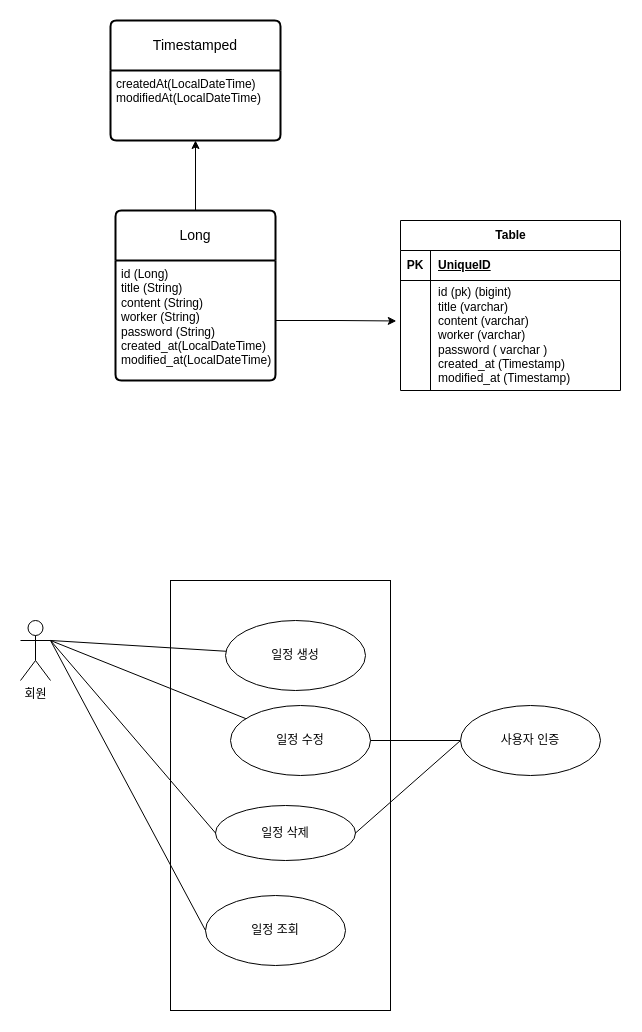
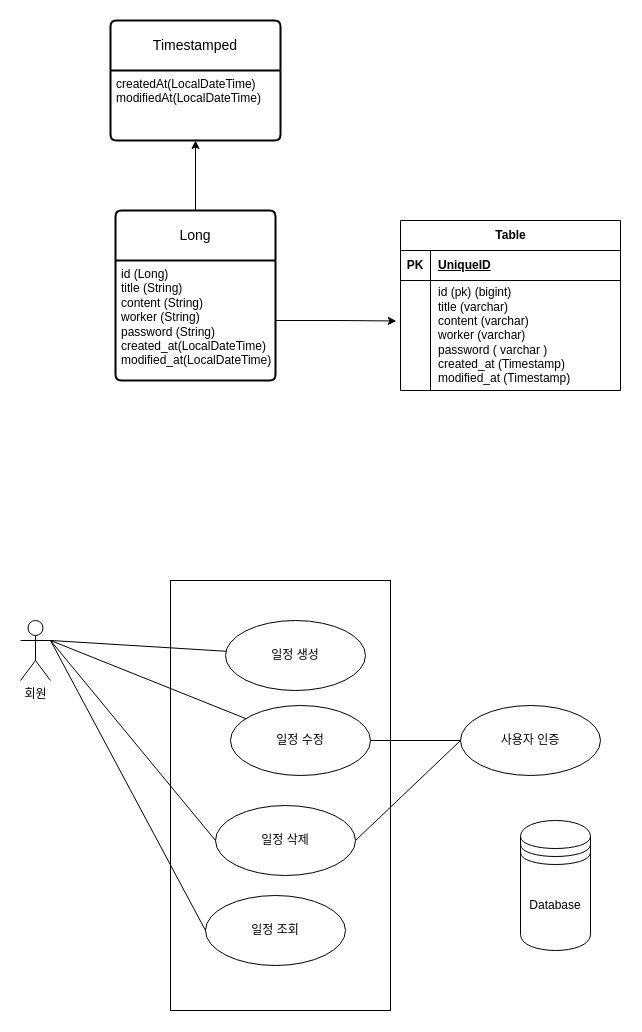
(286, 833) -> (286, 841)
none -> (556, 886)
